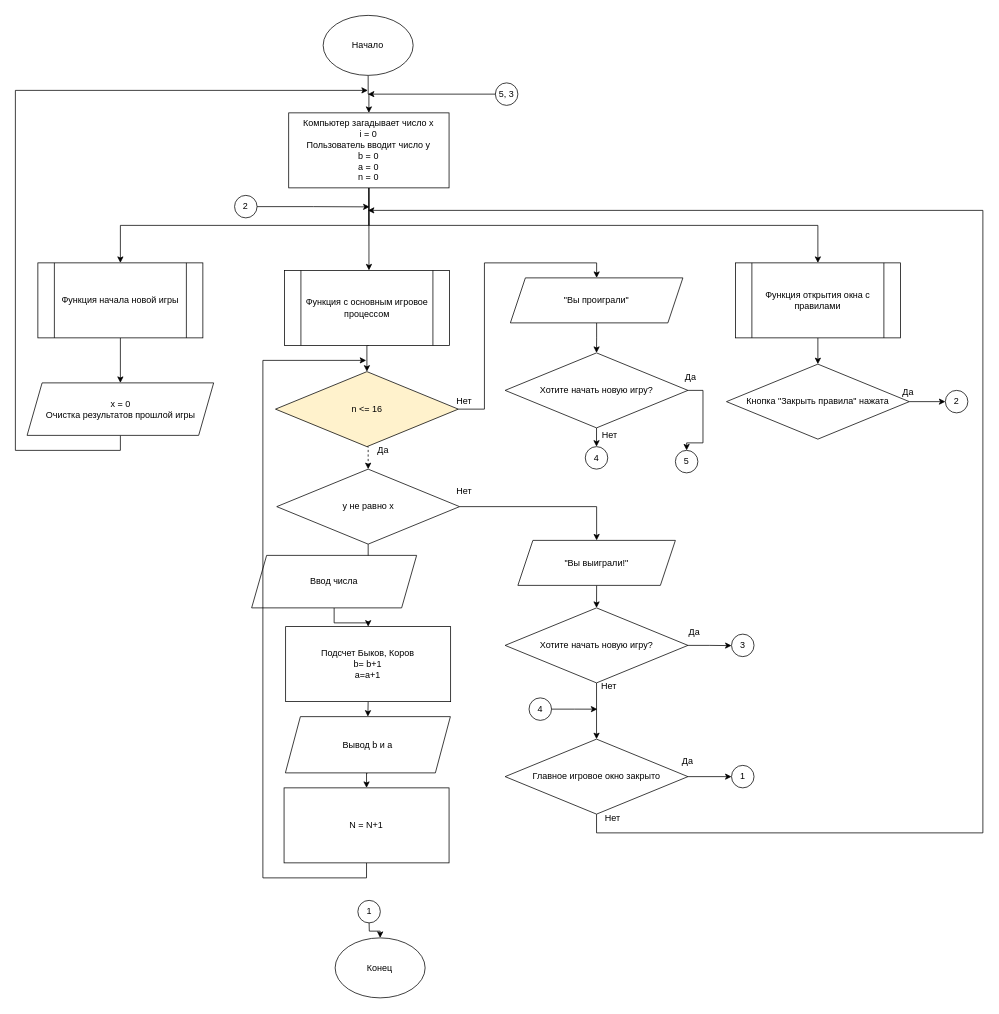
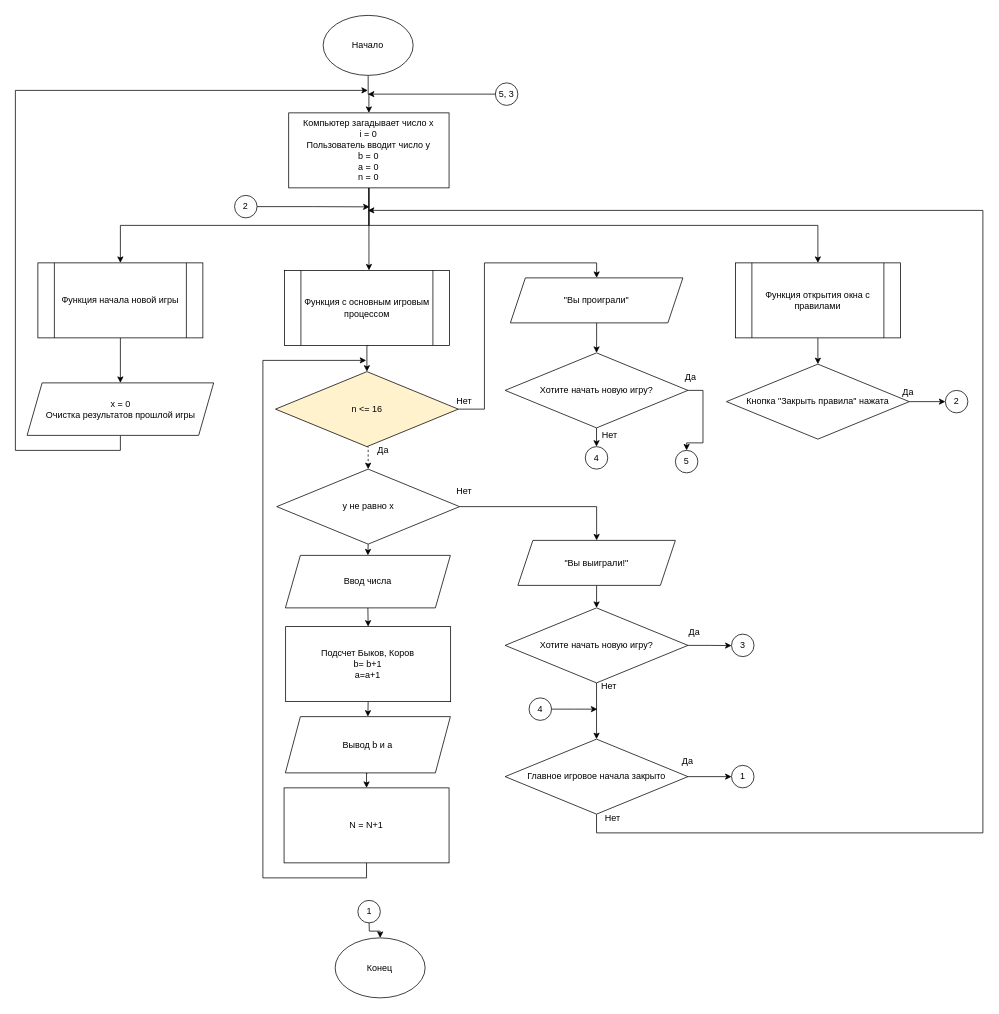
(367, 308) -> (367, 308)
(334, 582) -> (368, 582)
(597, 777) -> (597, 777)
